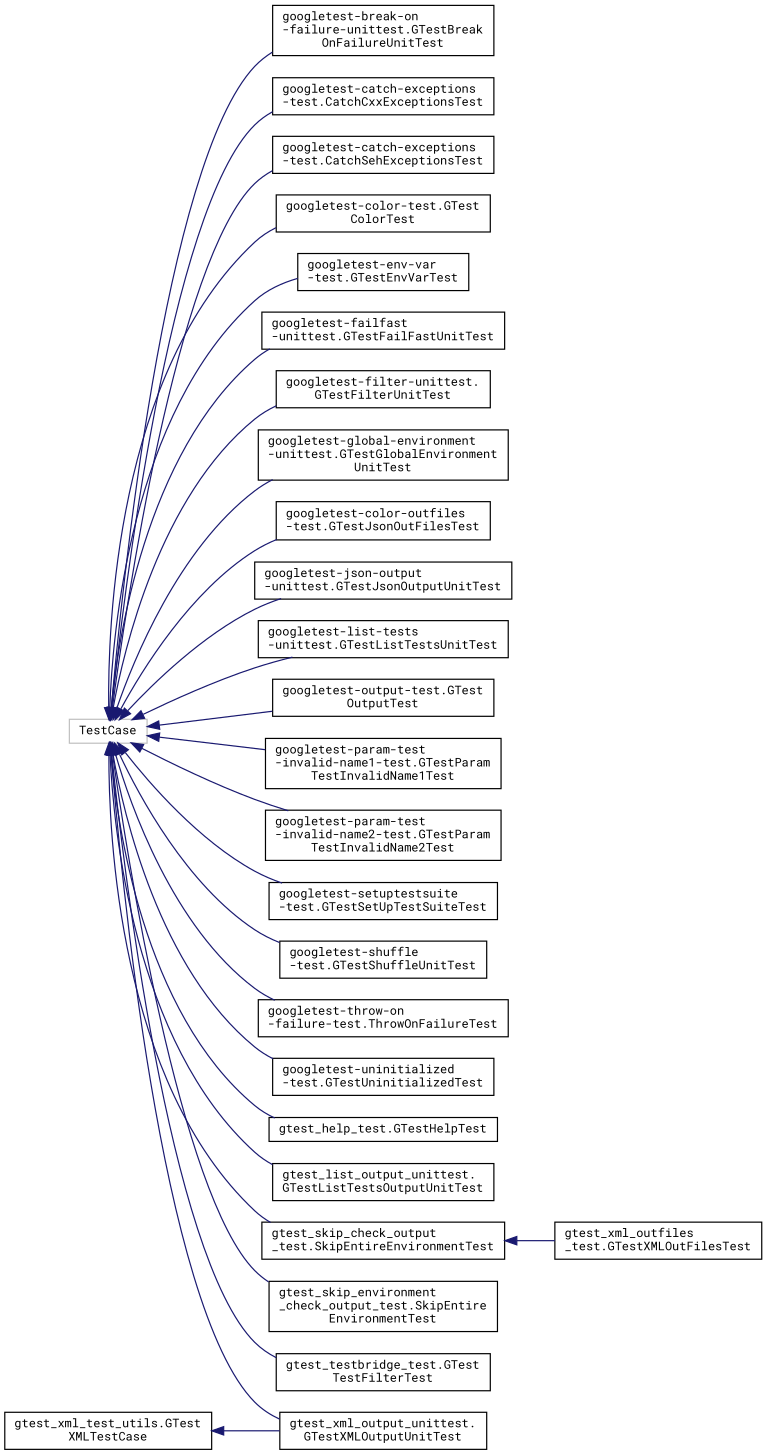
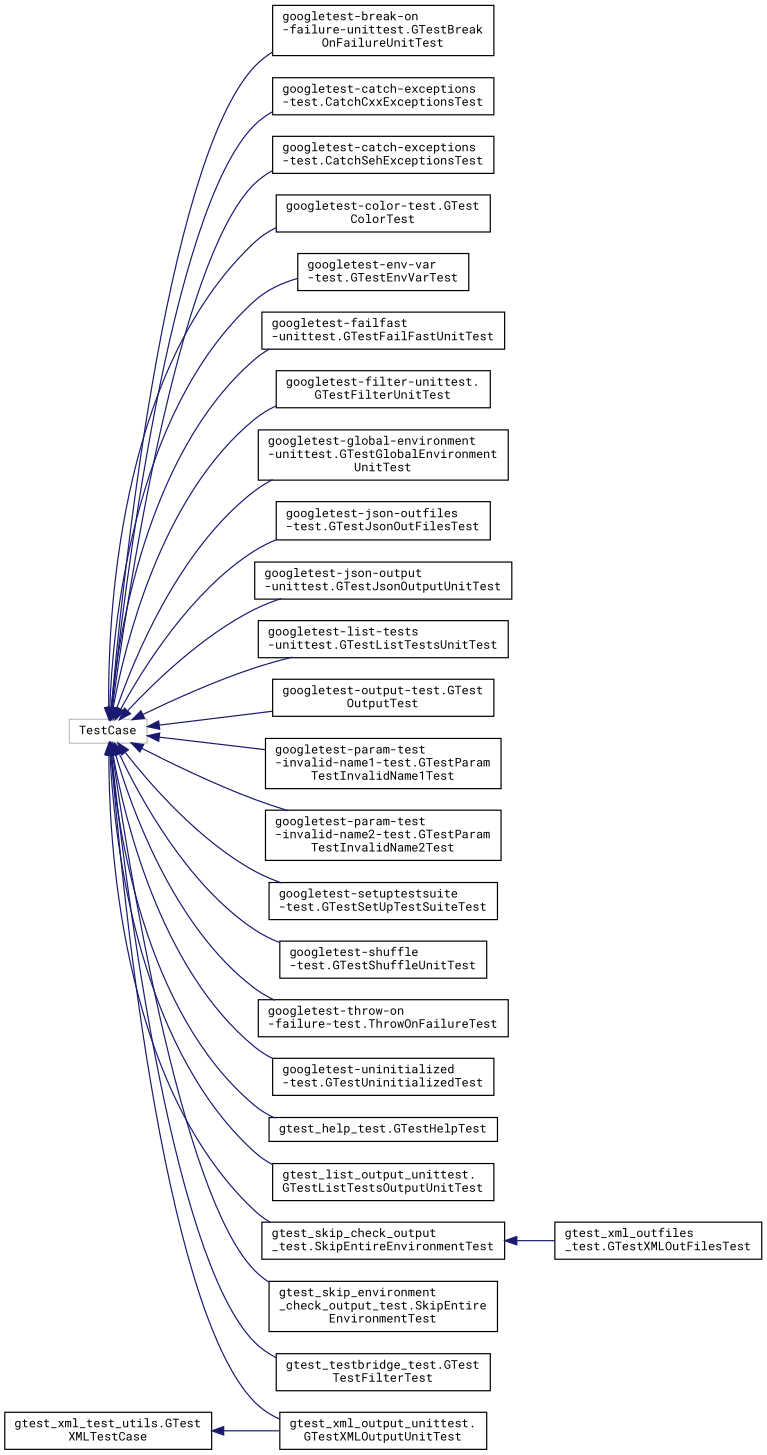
(383, 521) -> (383, 521)
